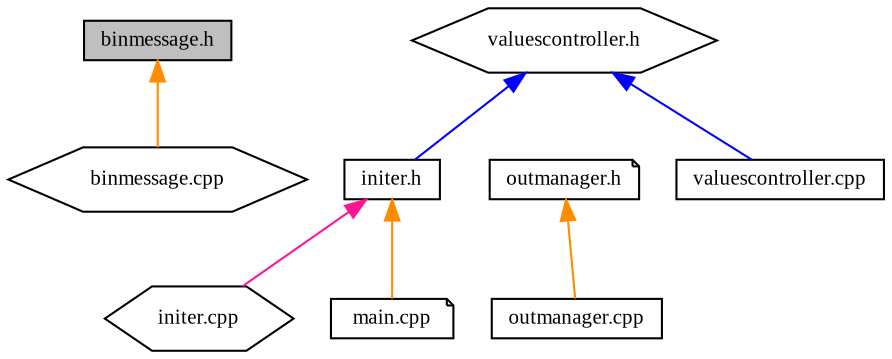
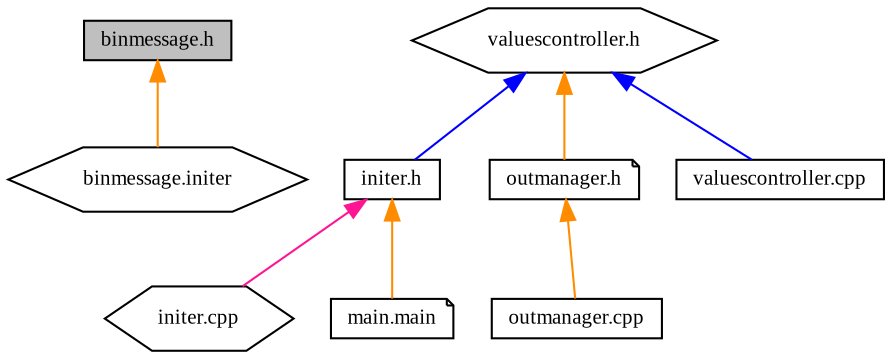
none -> (564, 127)
(158, 180) -> (158, 180)
(392, 319) -> (392, 319)
